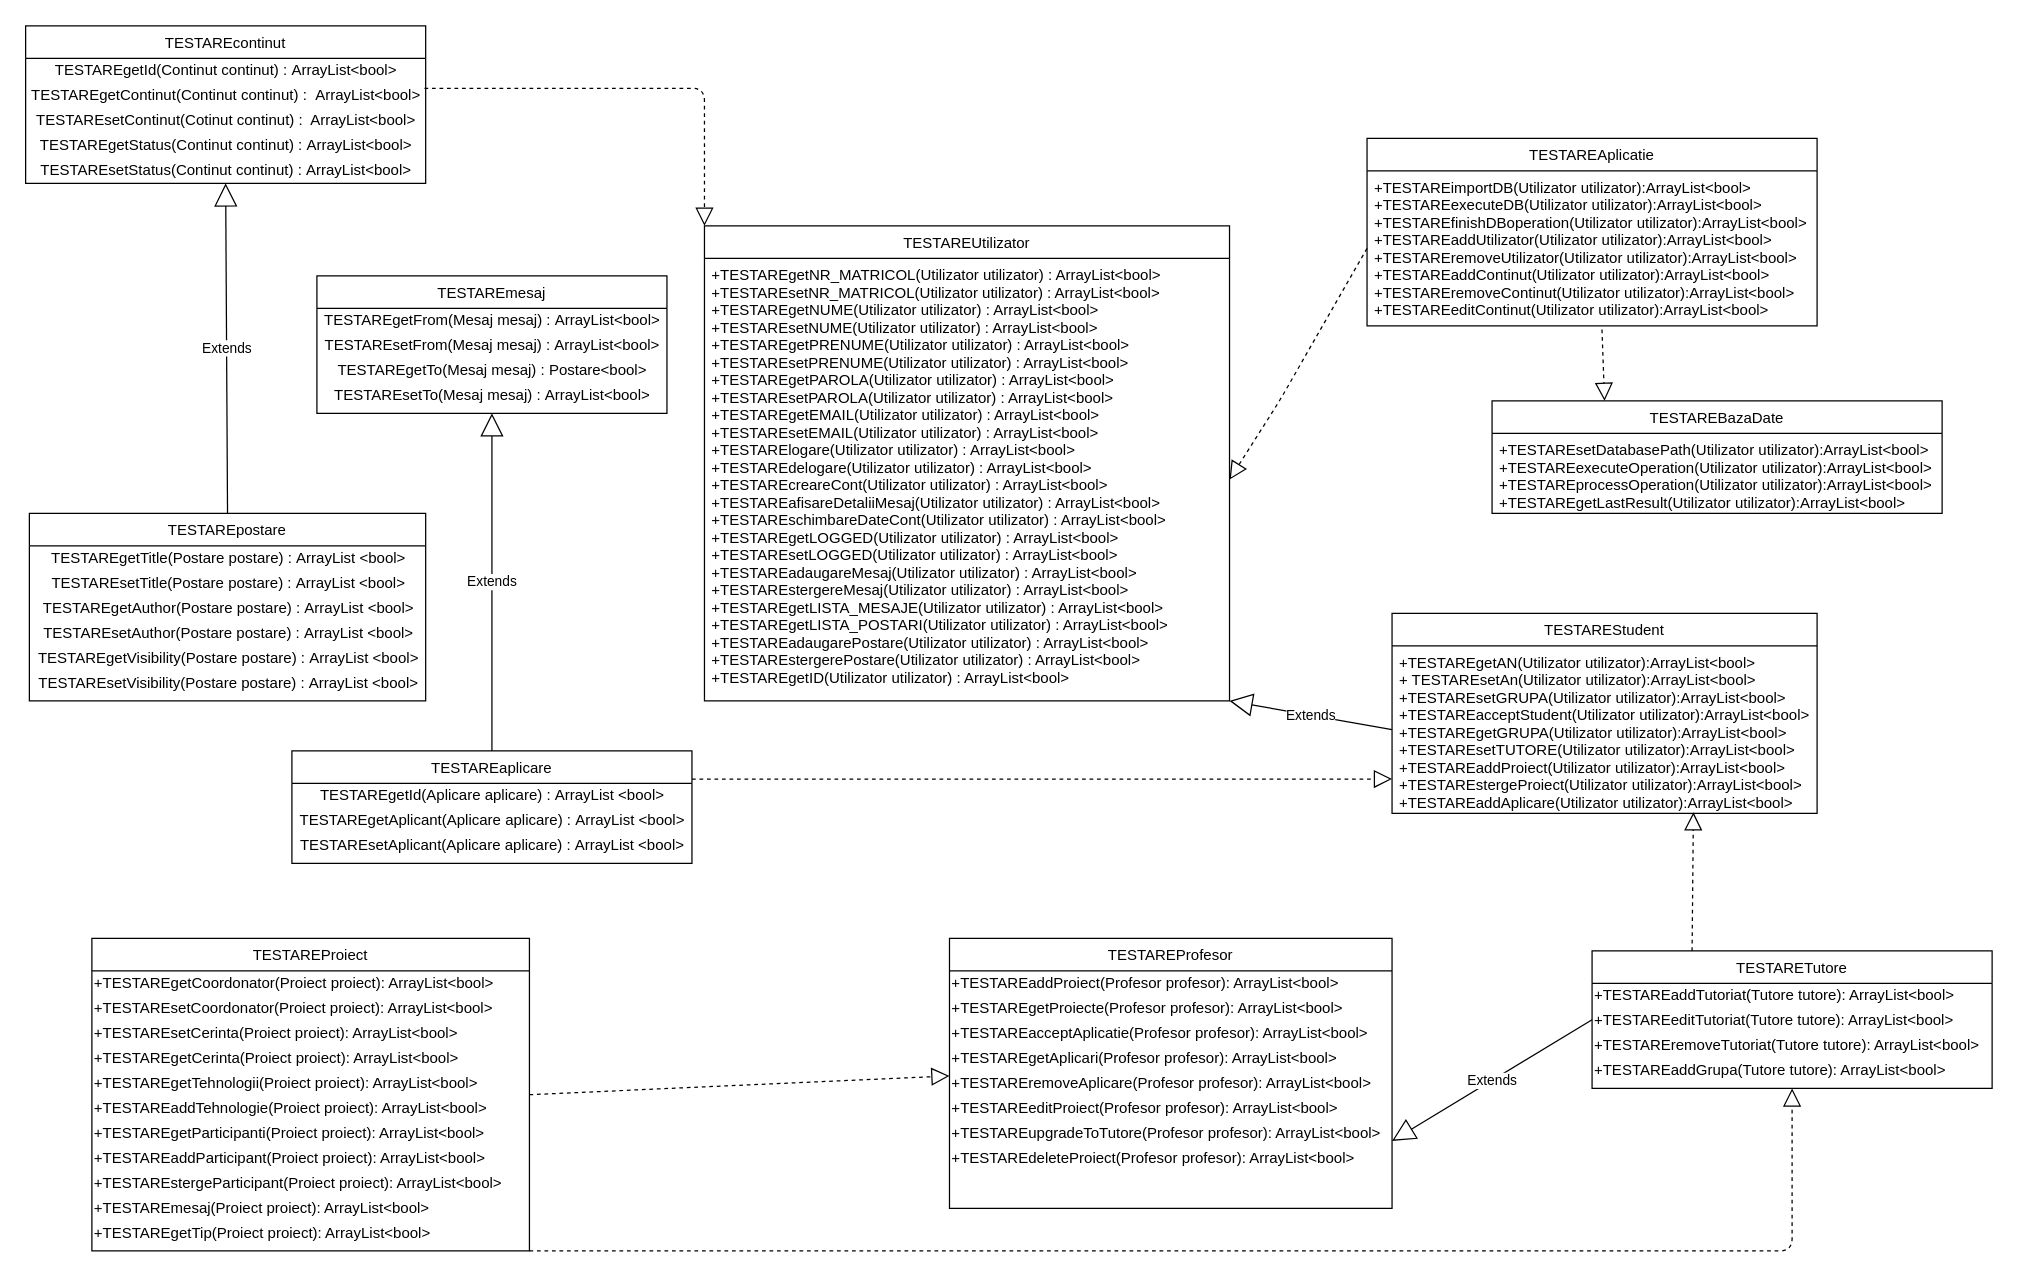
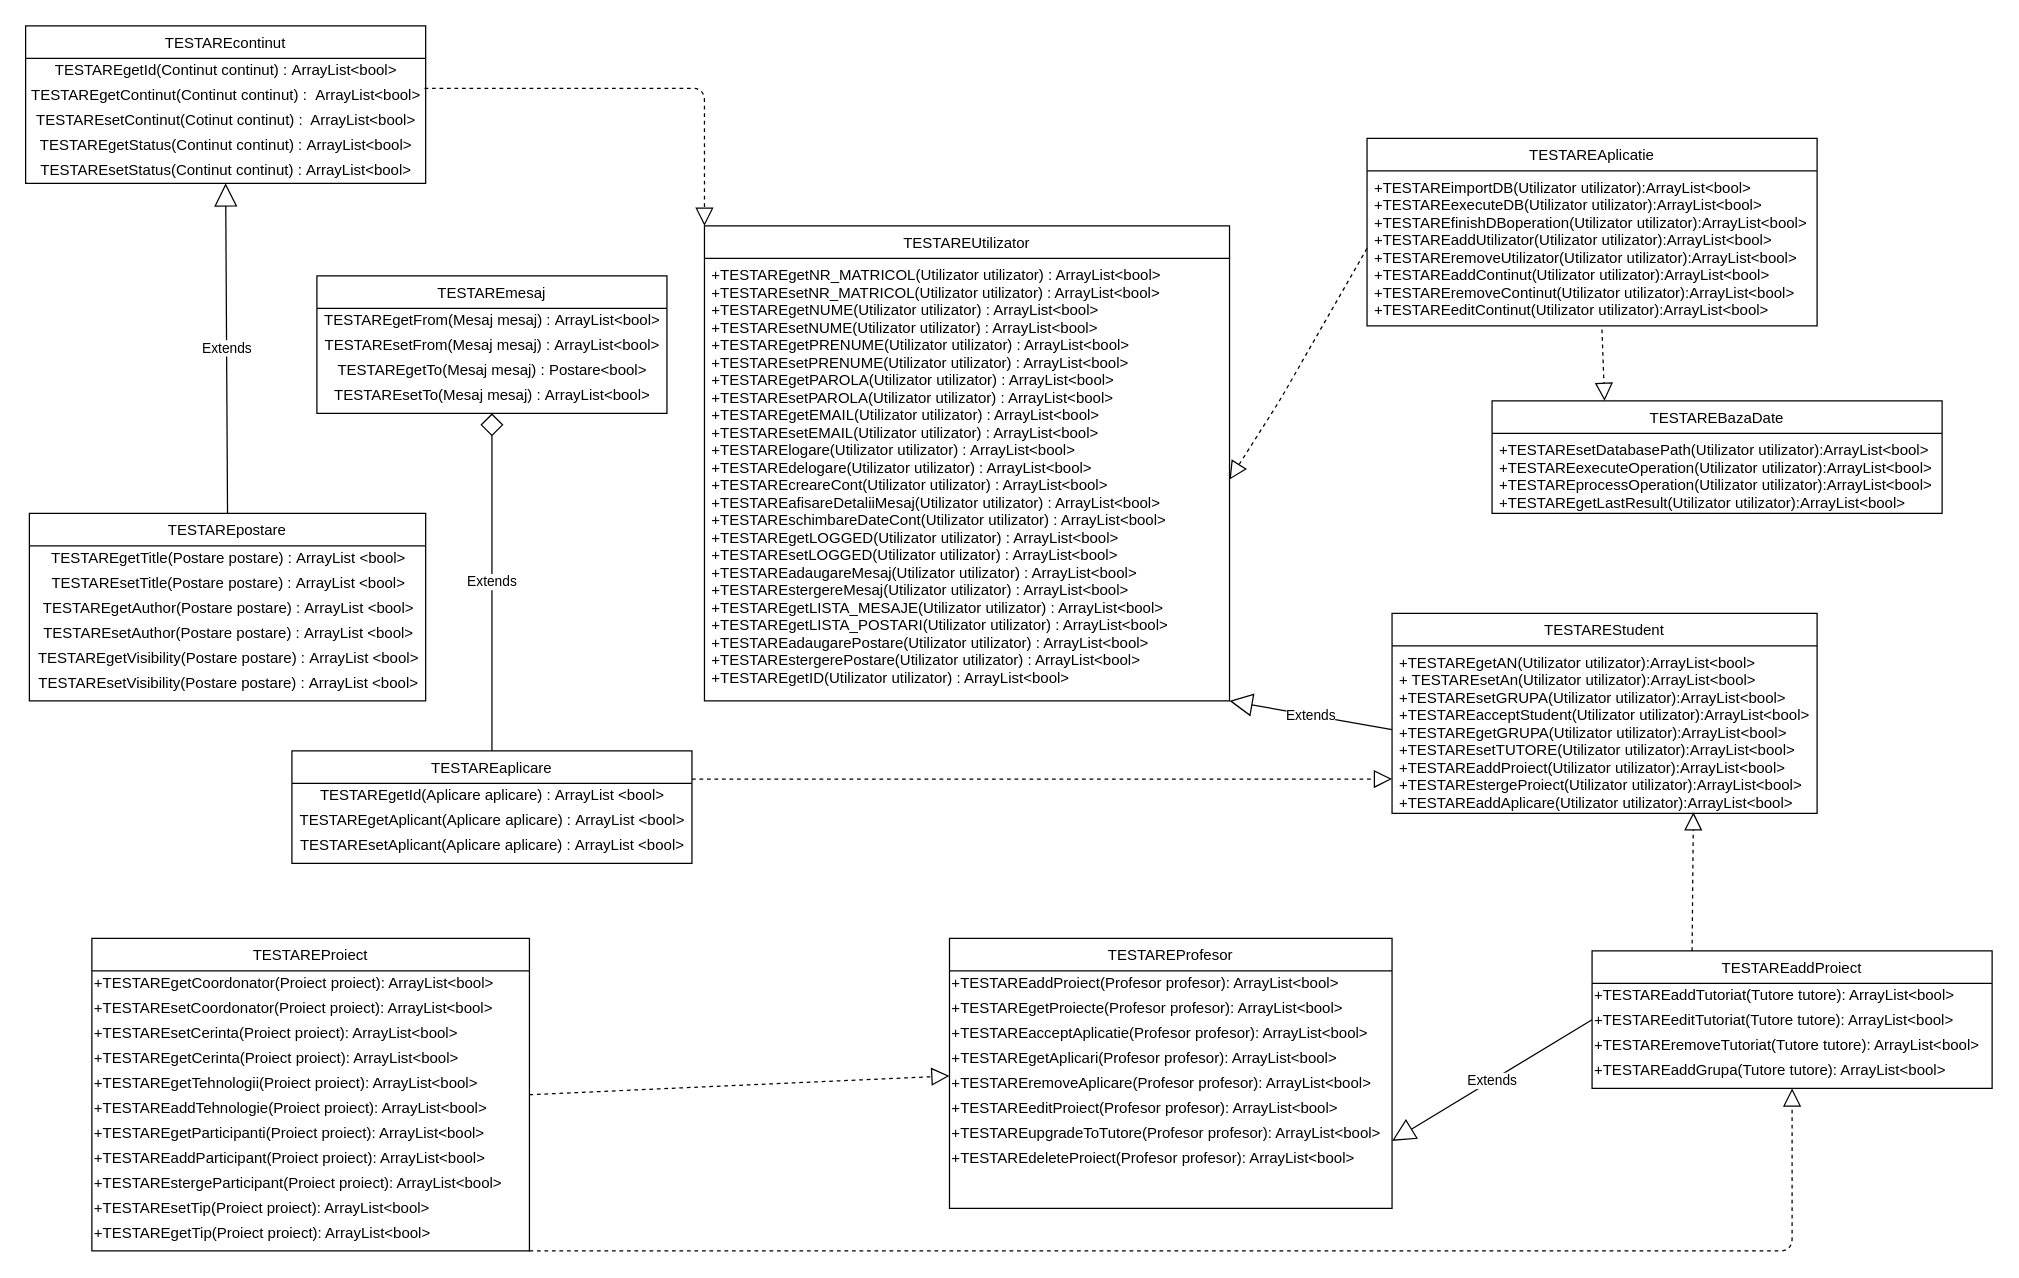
(492, 437) -> (492, 437)
(1791, 968) -> (1791, 968)
(278, 1208) -> (280, 1208)
